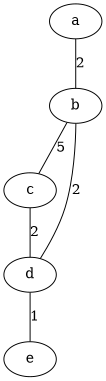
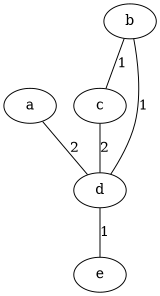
(76, 64) -> (65, 148)
(61, 148) -> (122, 64)
(77, 190) -> (144, 106)
